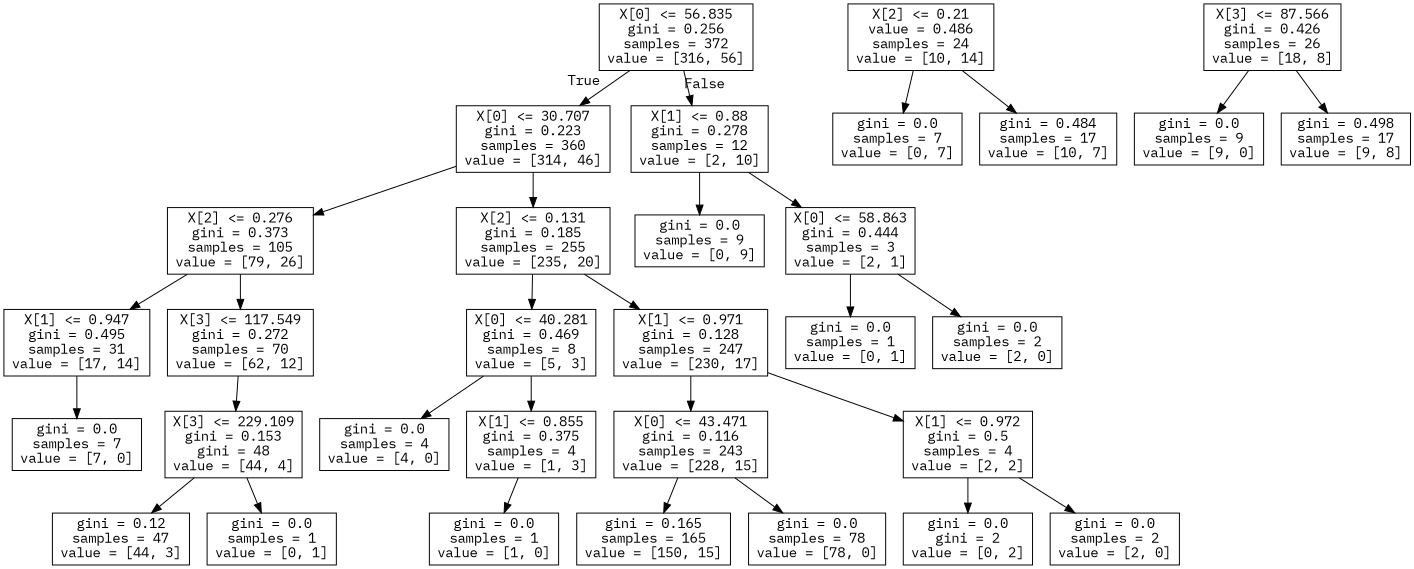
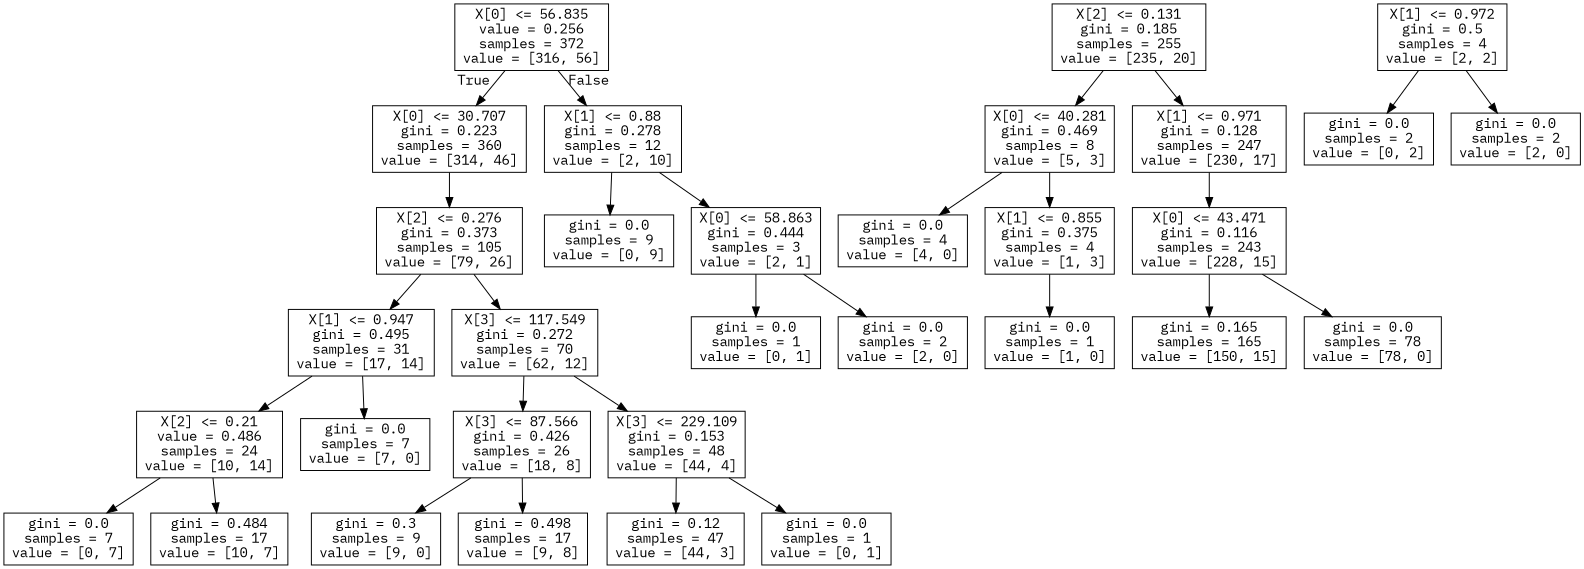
(676, 37) -> (532, 37)
(1199, 139) -> (376, 539)
(533, 185) -> none
none -> (524, 389)
none -> (290, 391)
(831, 395) -> none
(234, 445) -> (677, 445)
(968, 539) -> (1369, 139)
